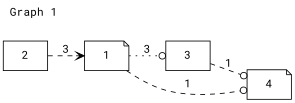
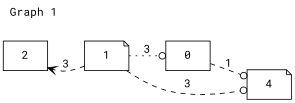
(62, 56) -> (70, 70)
(188, 56) -> (188, 56)
(188, 84) -> (188, 84)
